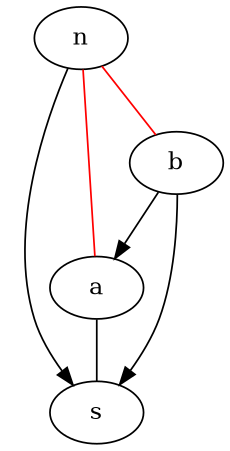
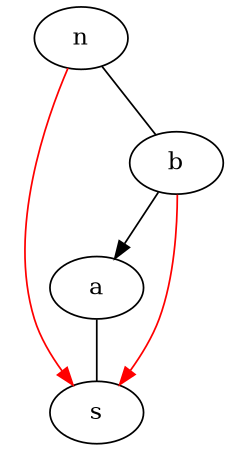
(129, 101) -> (129, 101)
(89, 163) -> none
(27, 220) -> (27, 220)
(168, 287) -> (168, 287)
